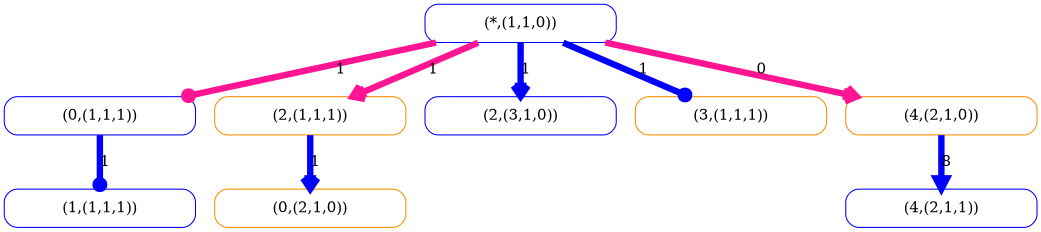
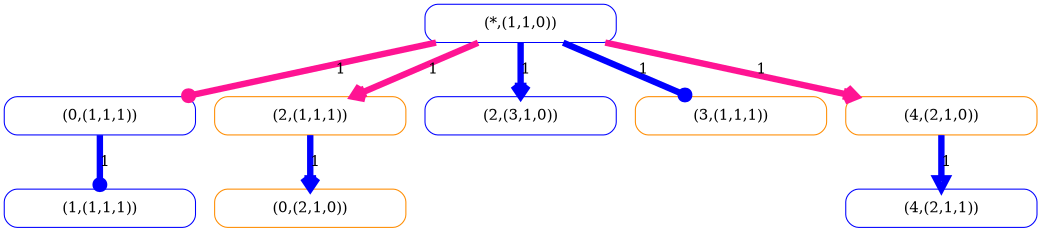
(762, 70) -> (762, 70)
(947, 162) -> (947, 162)
